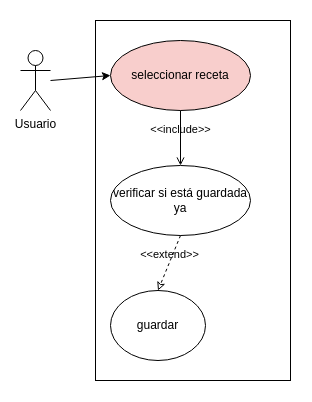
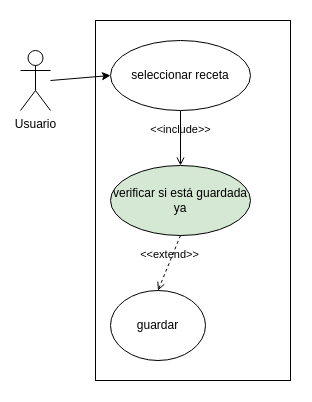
(181, 76) -> (181, 76)
(181, 201) -> (181, 201)
(161, 283) -> (160, 285)
